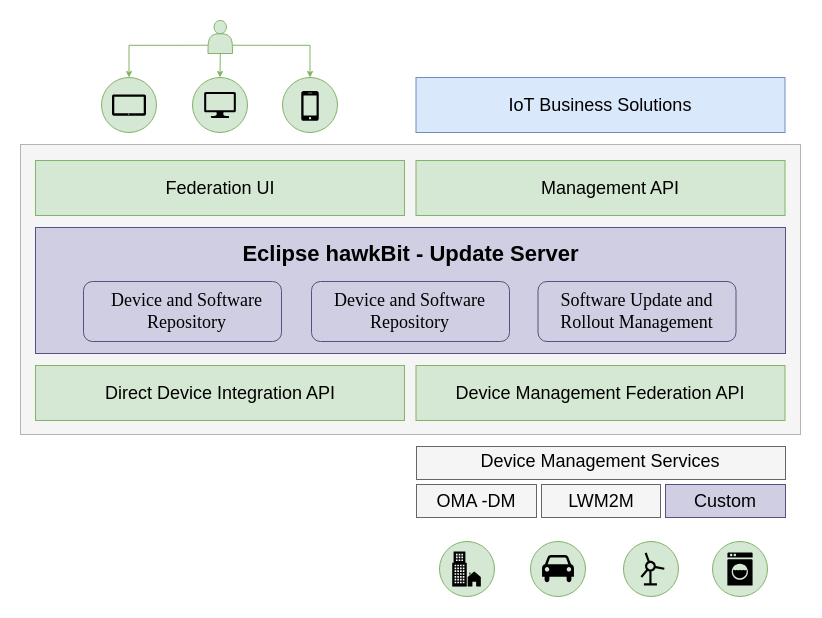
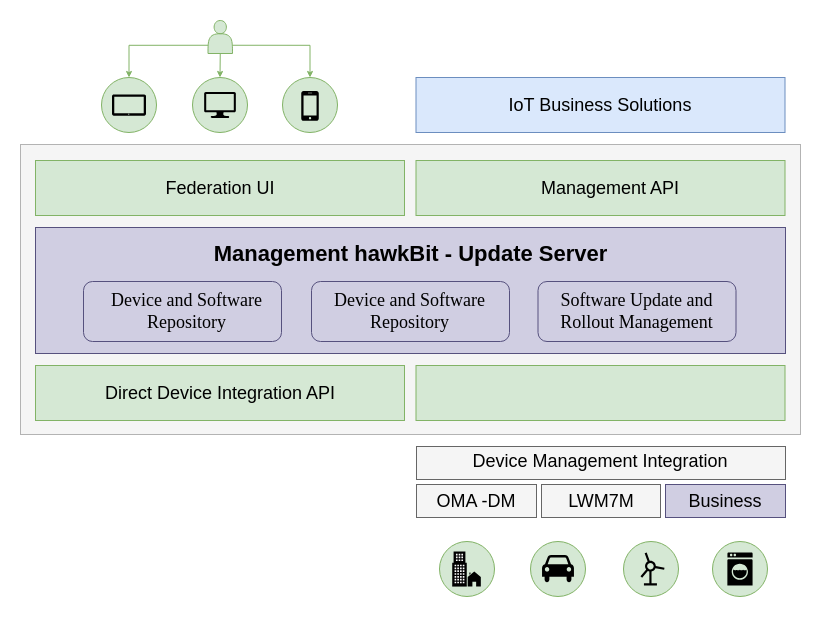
(411, 255) -> (411, 255)
(601, 393) -> none
(601, 462) -> (601, 462)
(602, 502) -> (602, 502)
(726, 502) -> (726, 502)
